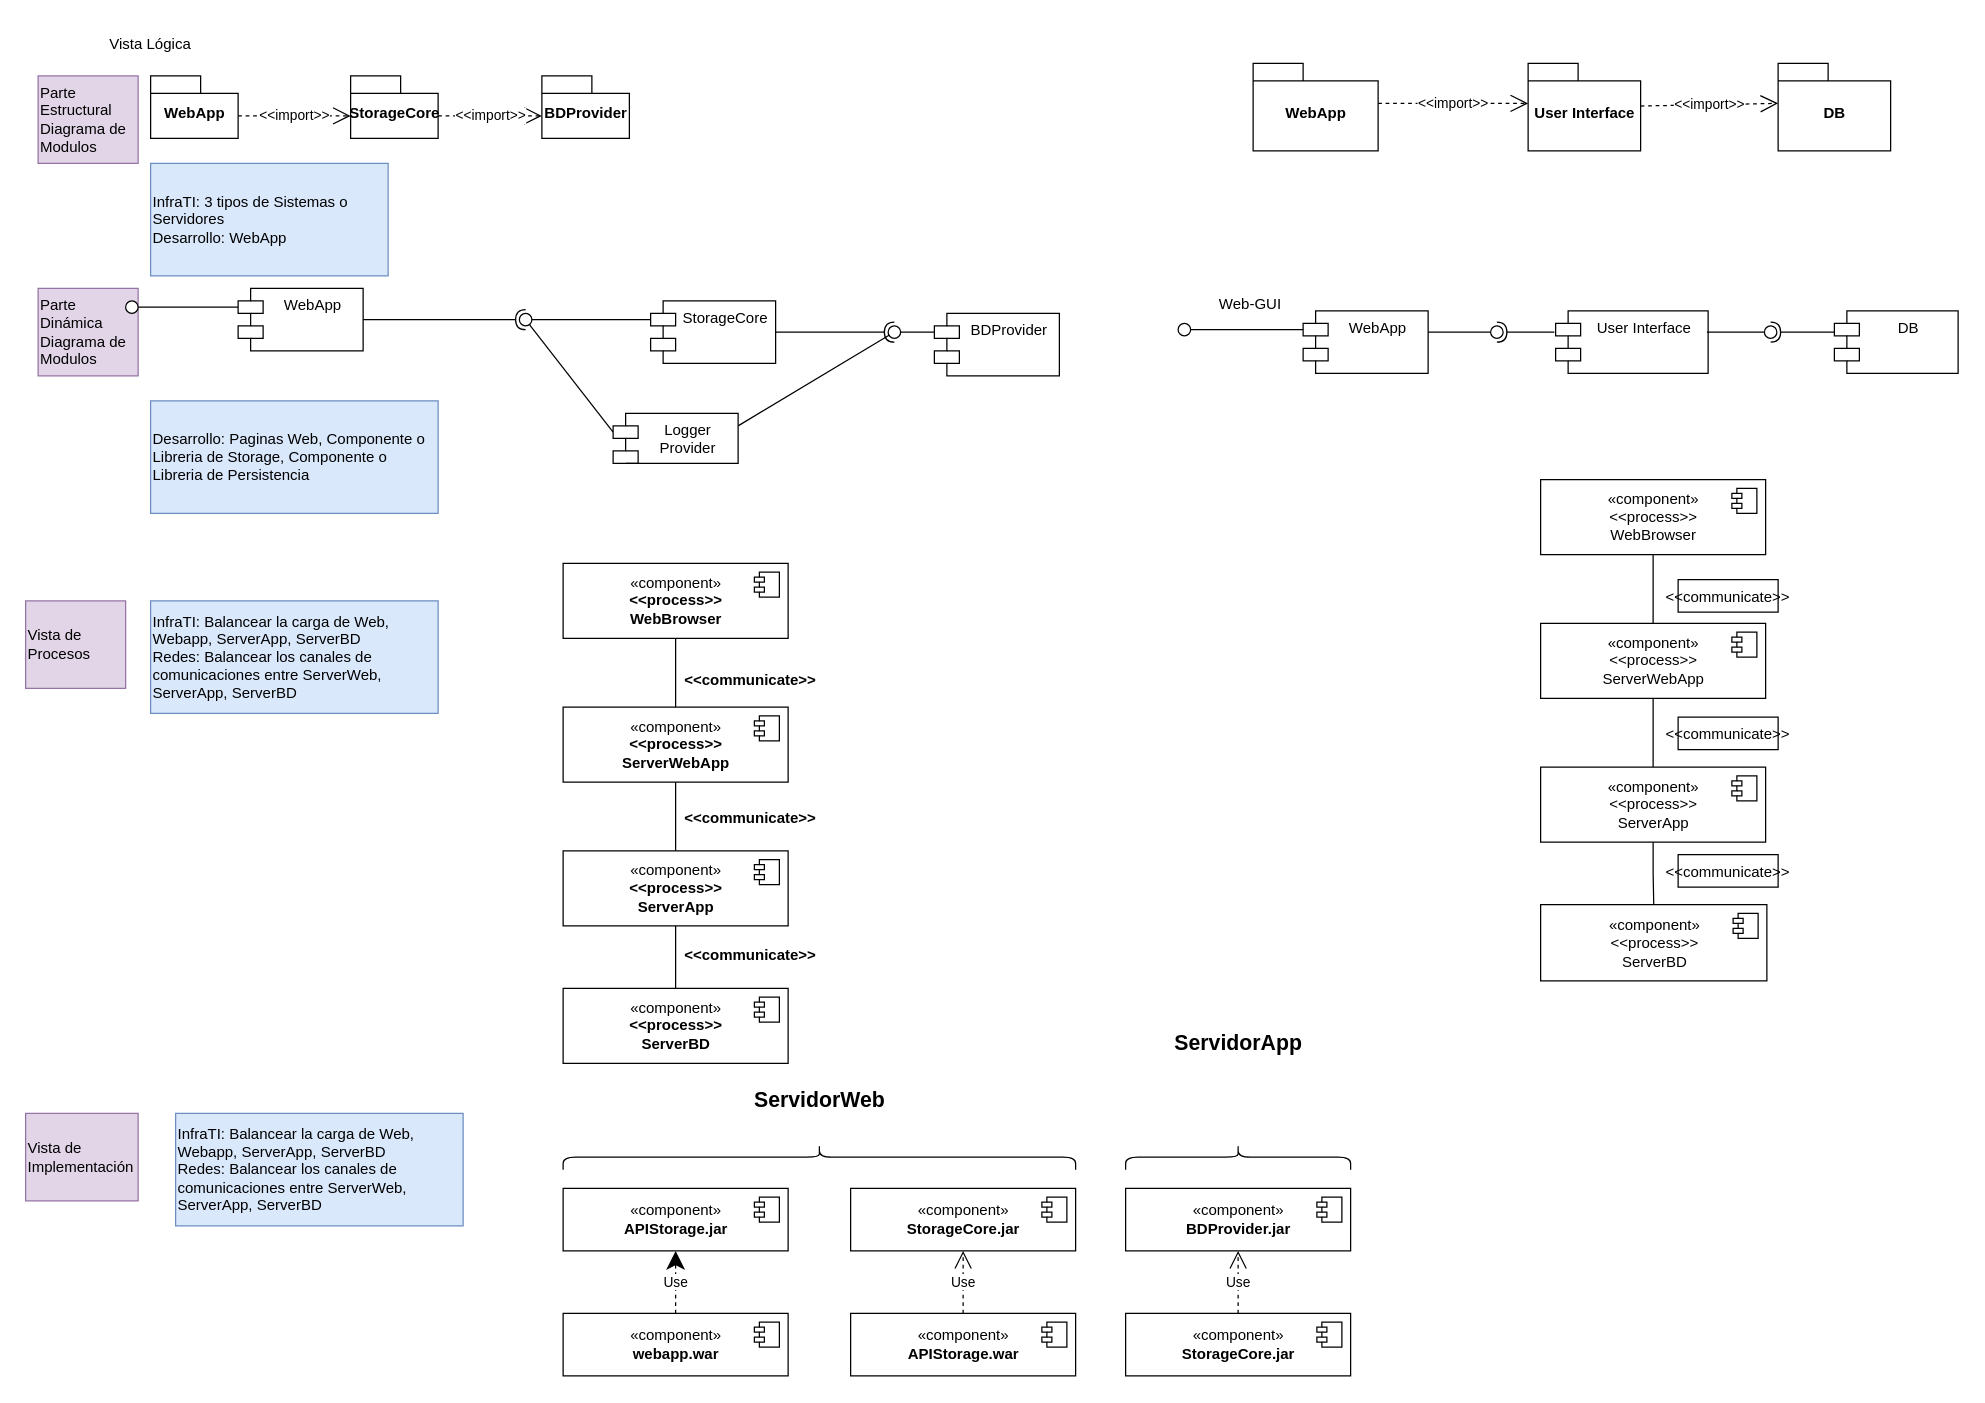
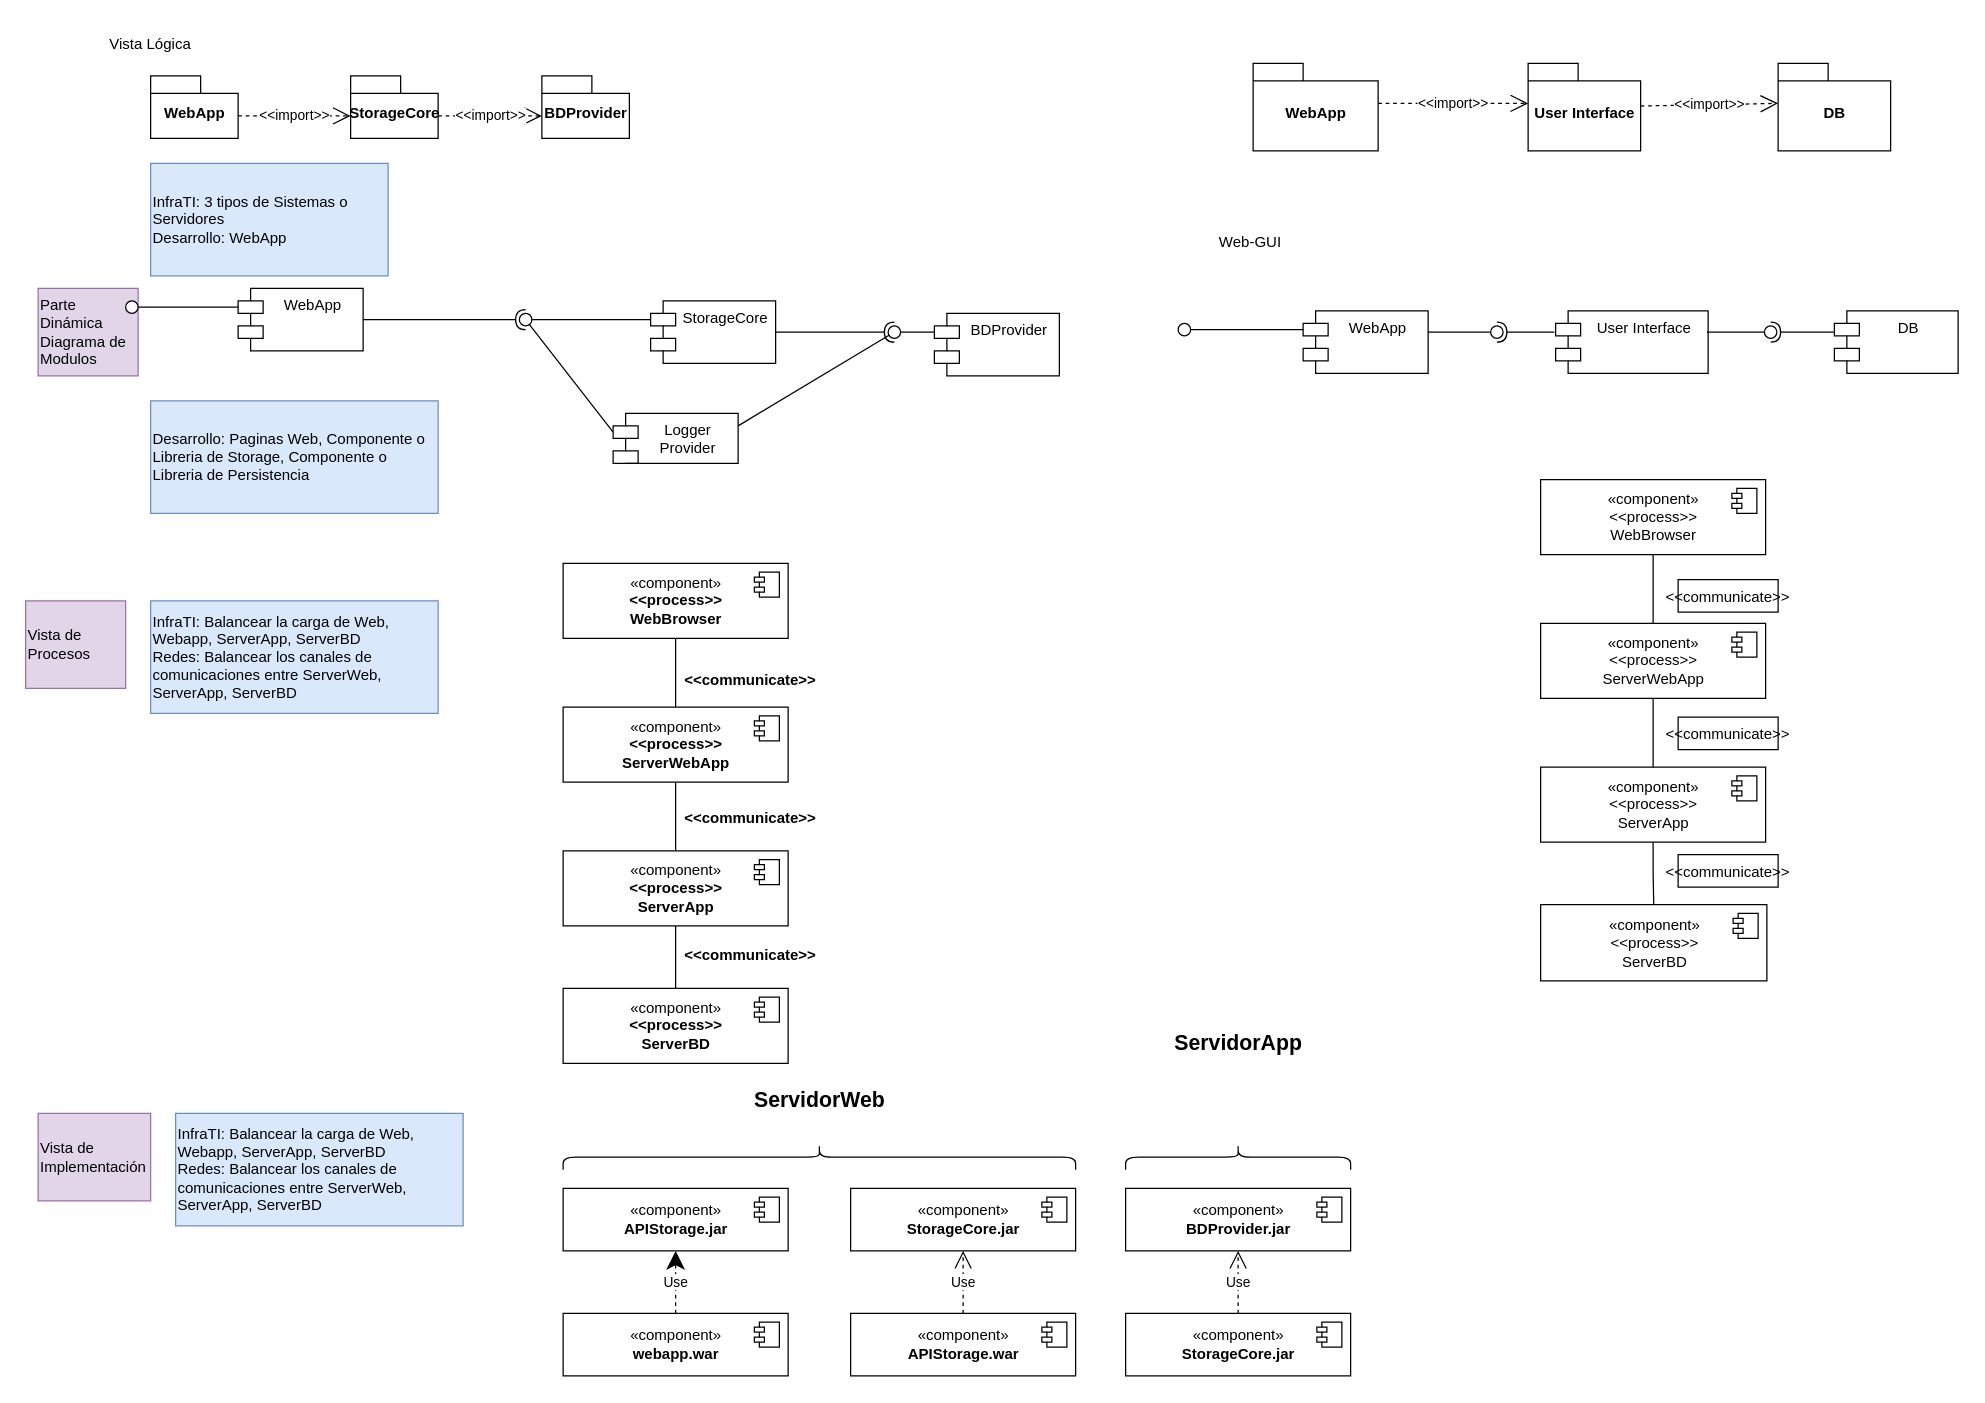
(88, 119) -> none
(1250, 304) -> (1250, 242)
(82, 1157) -> (94, 1157)
